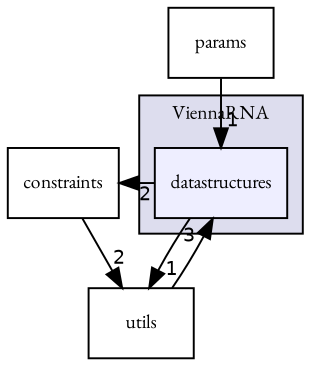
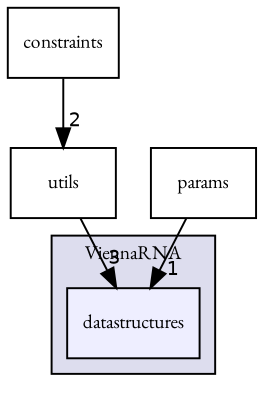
(147, 183) -> none
(172, 247) -> none
